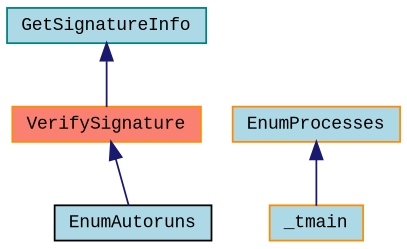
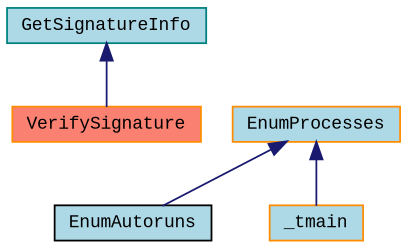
(122, 182) -> (217, 178)
